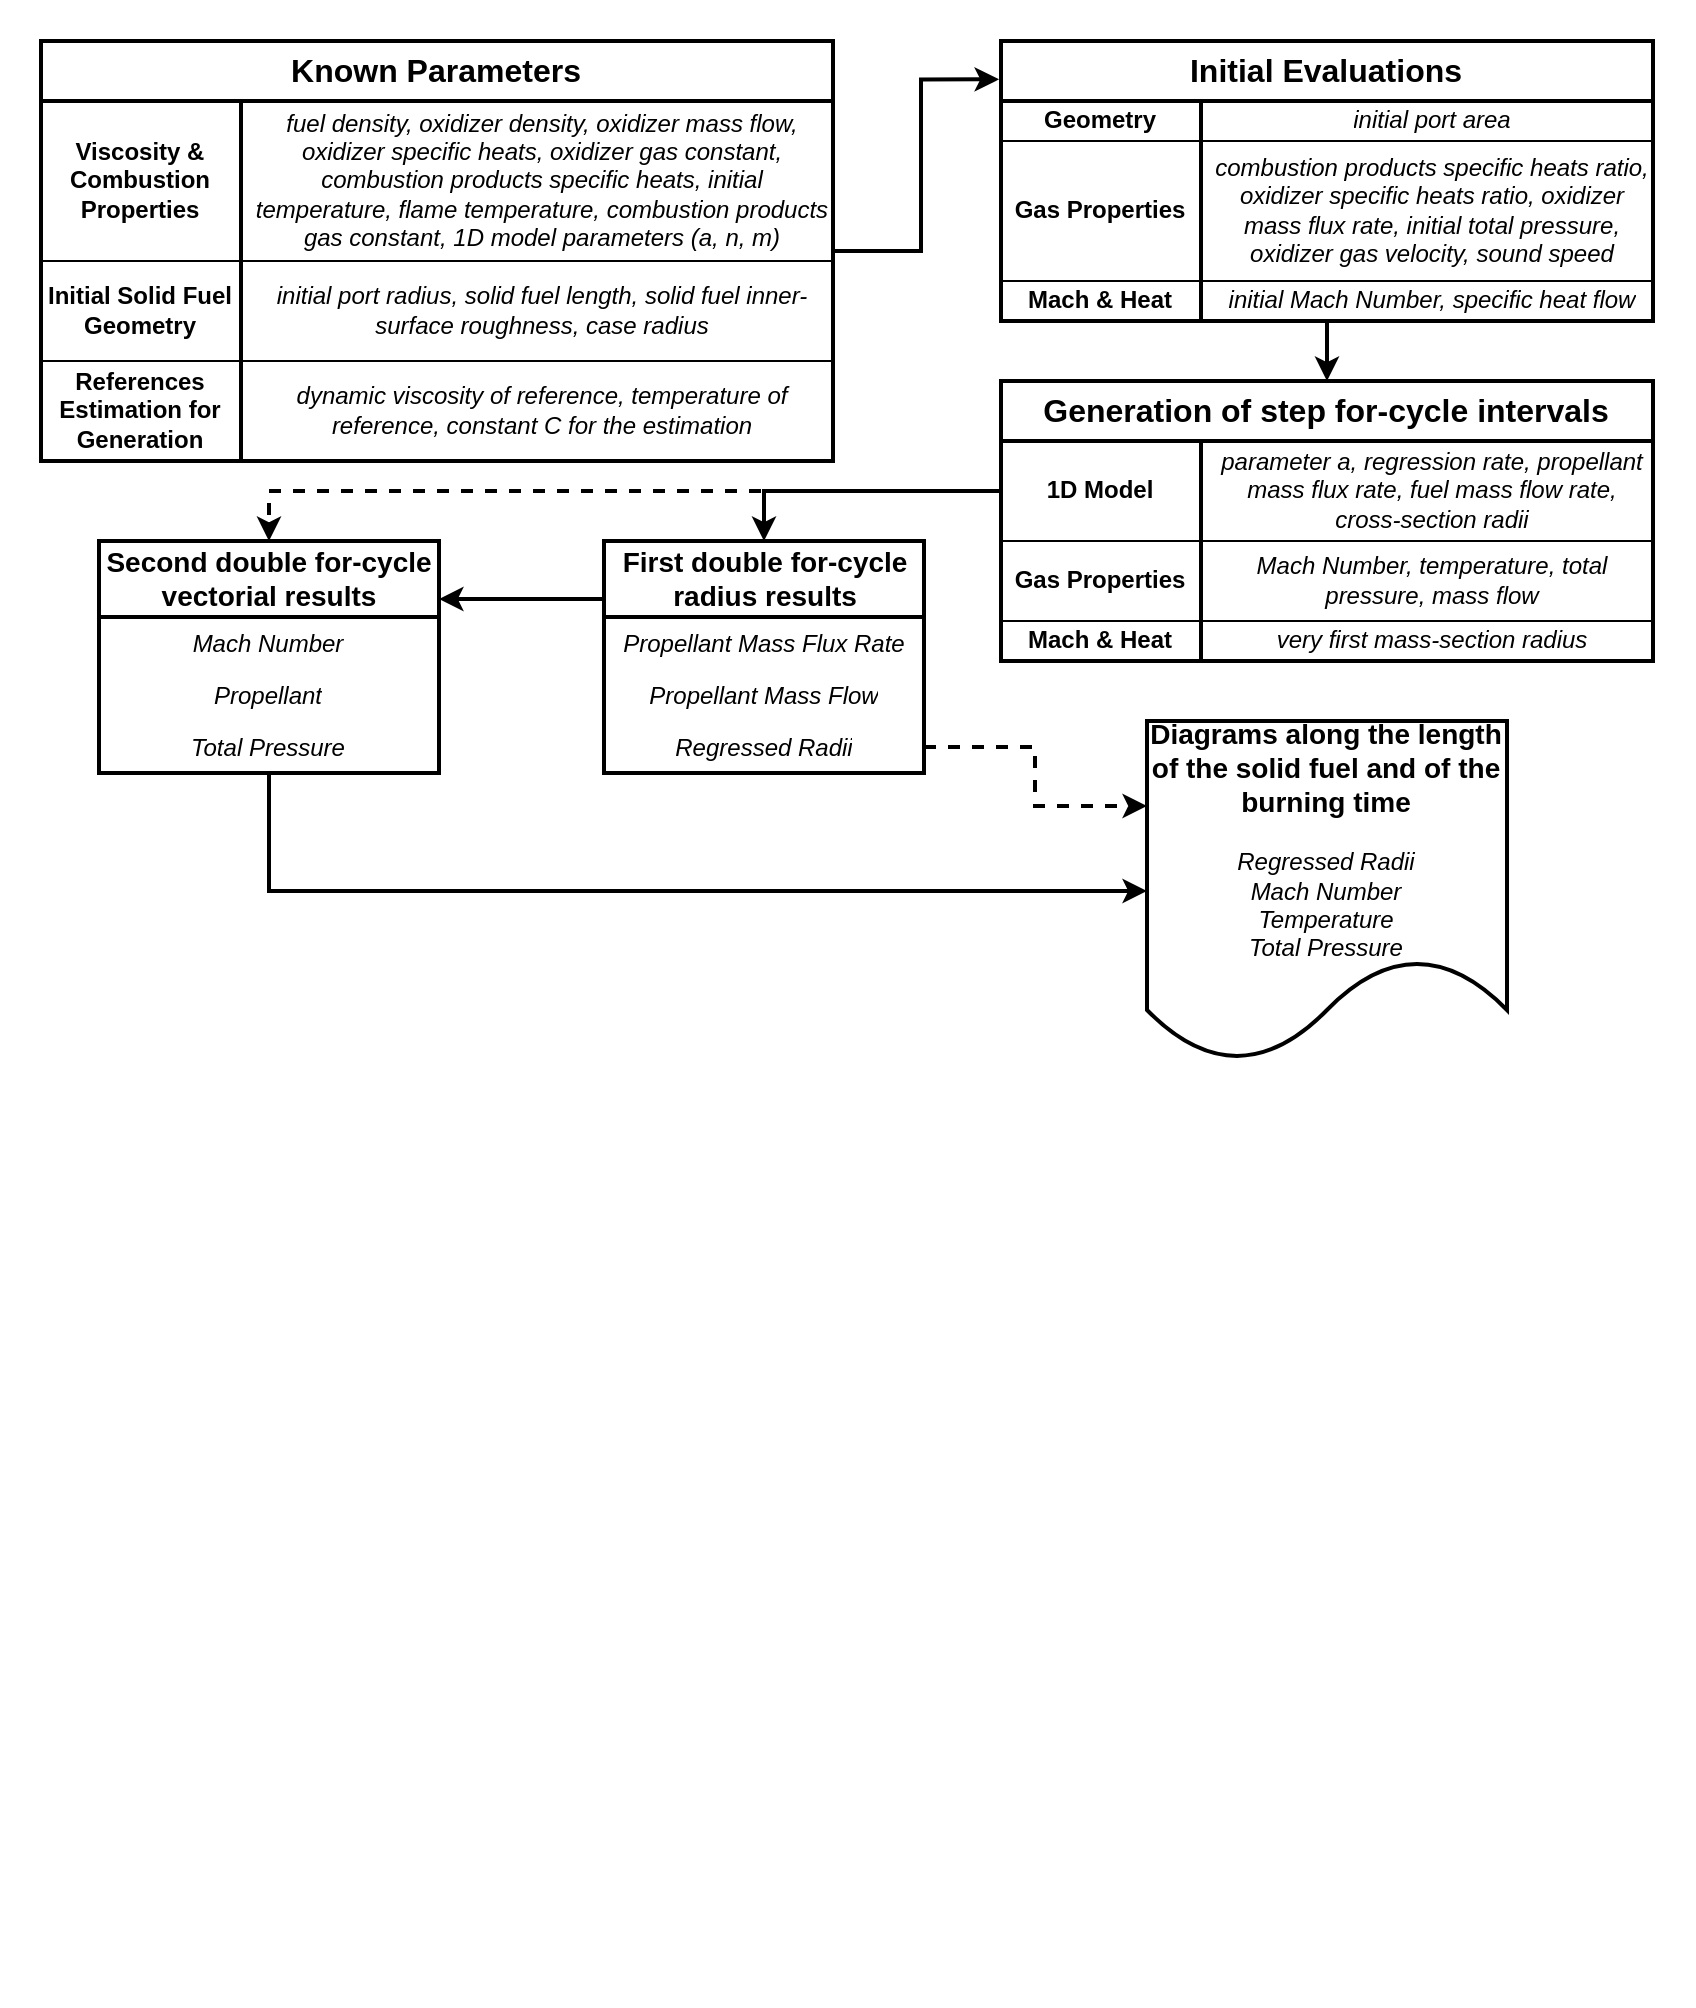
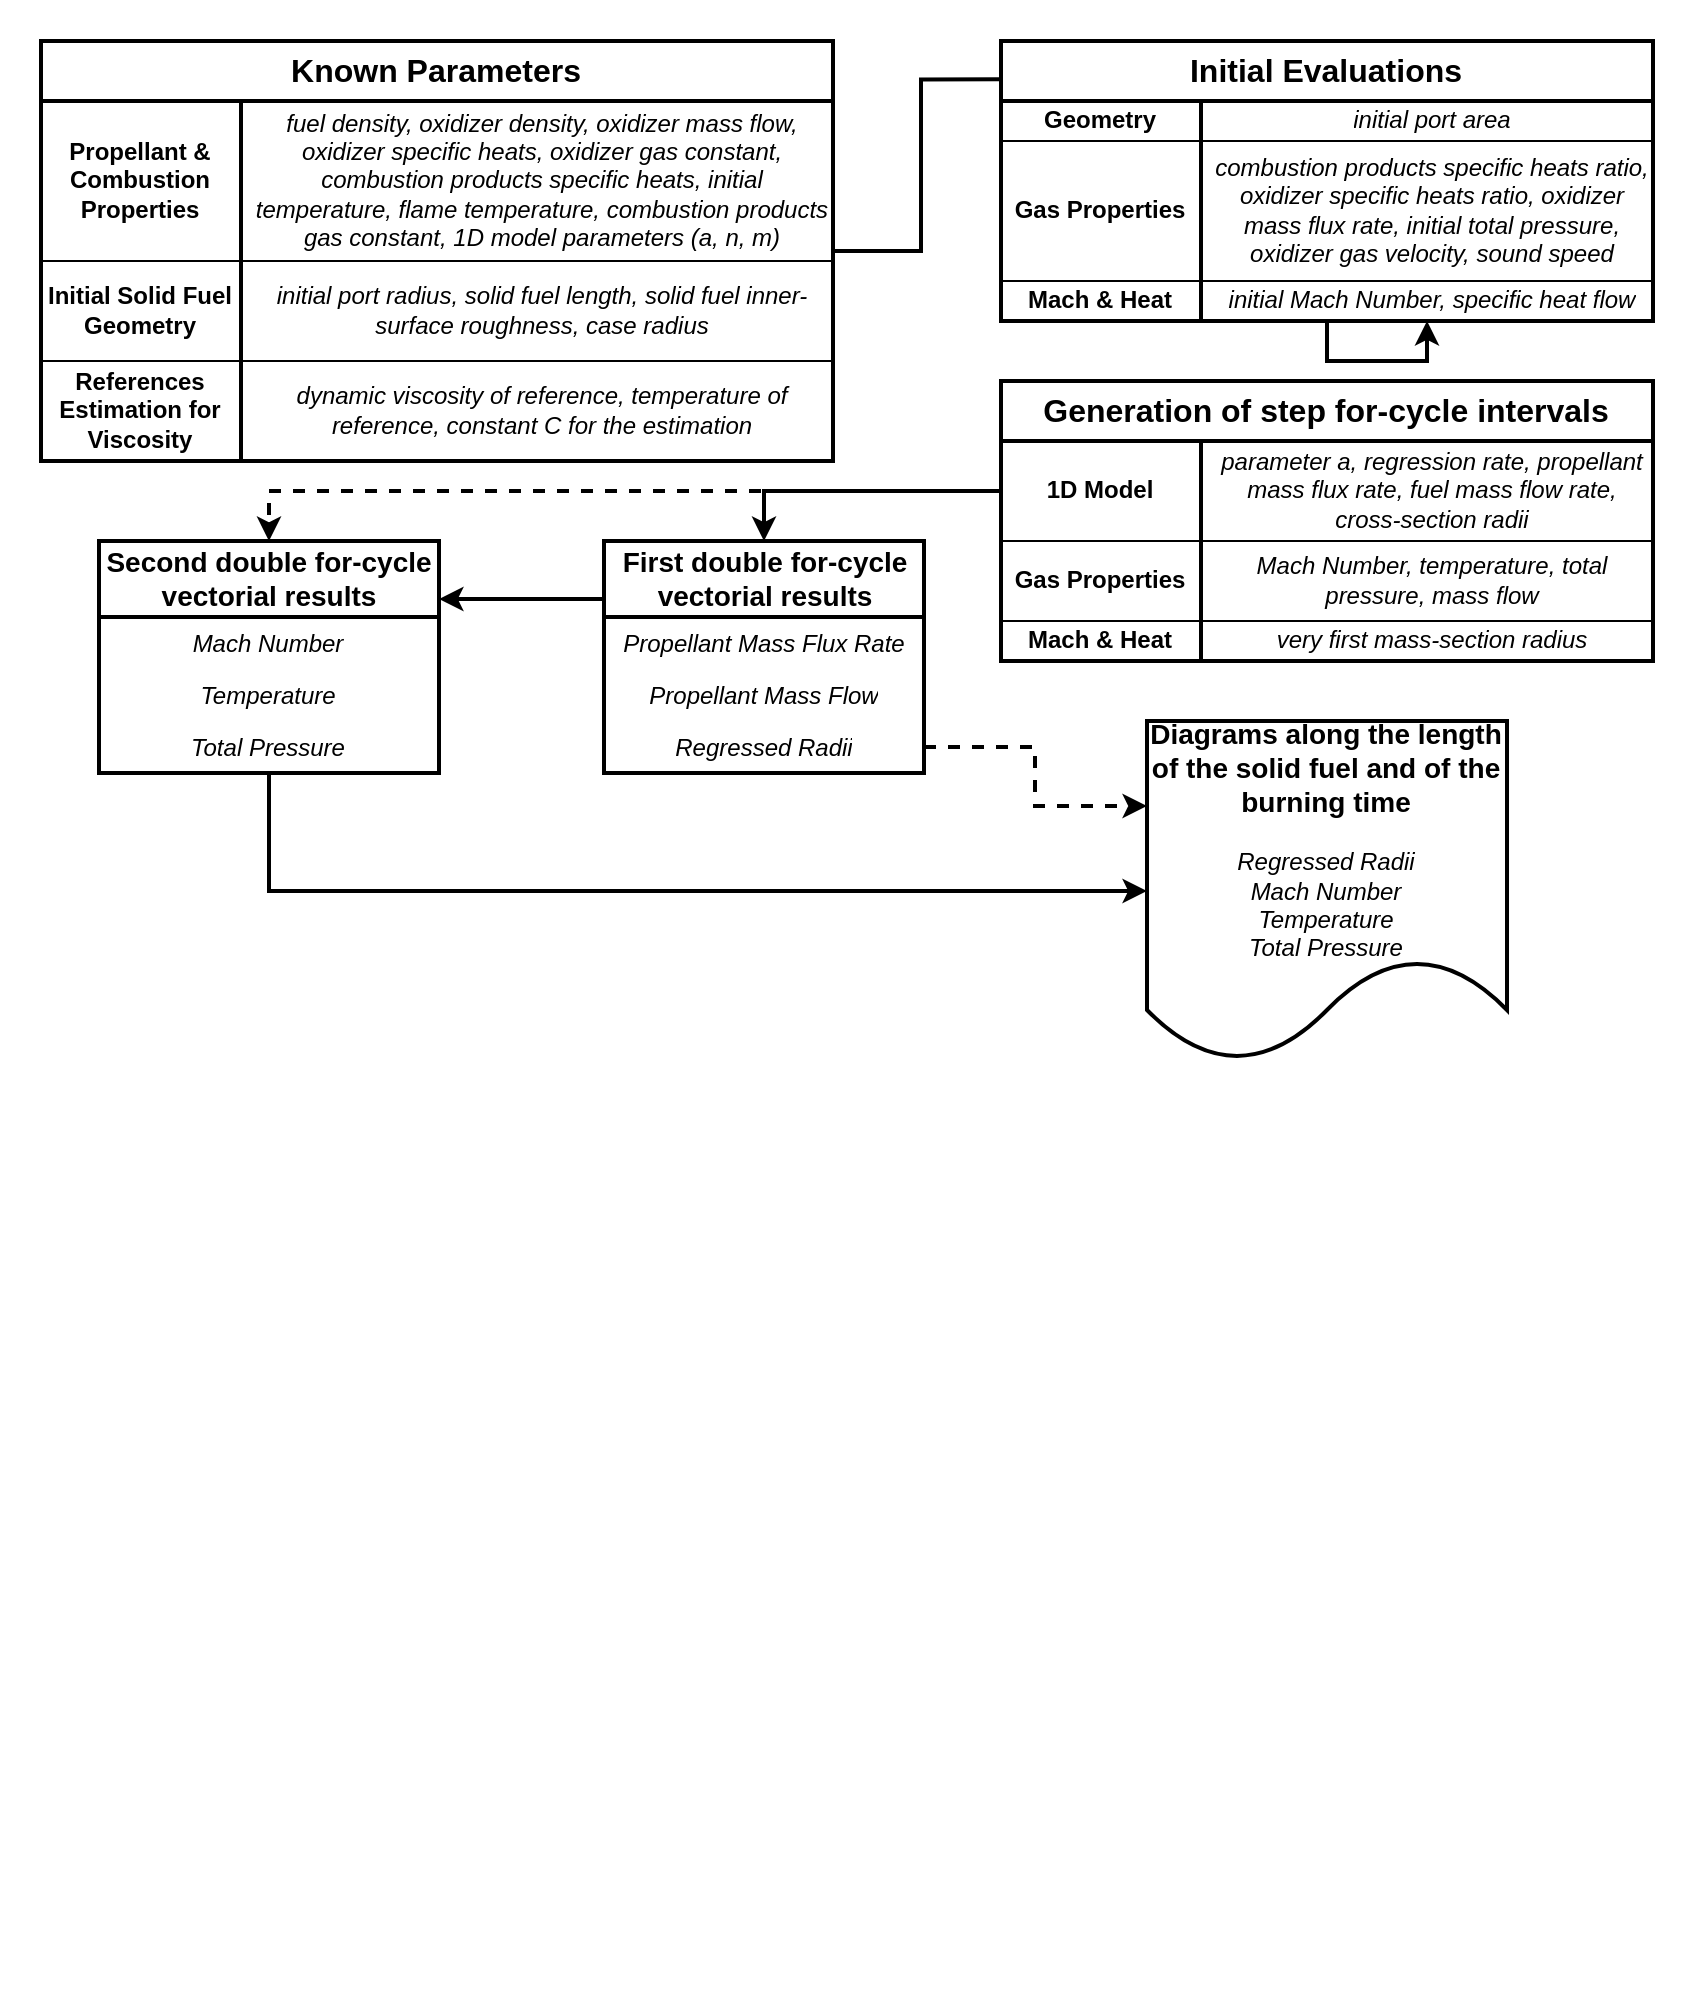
(980, 79) -> (988, 79)
(141, 181) -> (141, 181)
(1327, 361) -> (1386, 361)
(141, 411) -> (141, 411)
(766, 579) -> (766, 579)
(269, 697) -> (269, 697)
